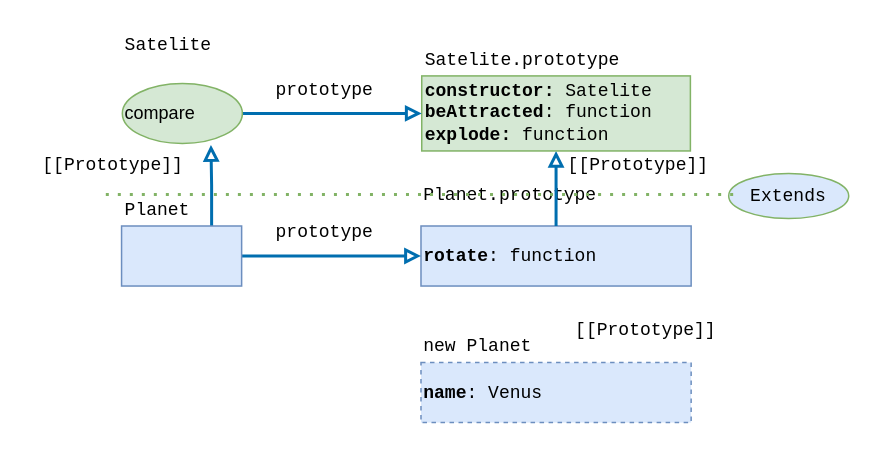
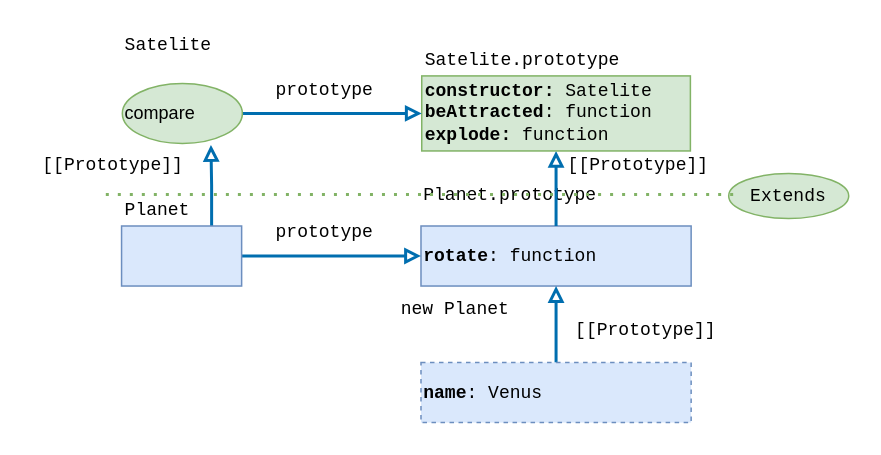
(788, 196) -> (788, 196)
none -> (556, 332)
(481, 347) -> (459, 310)
